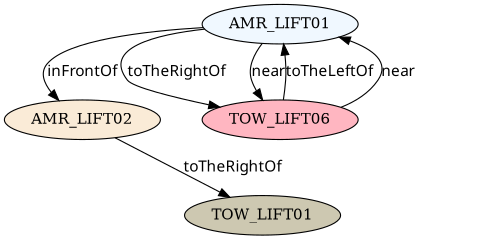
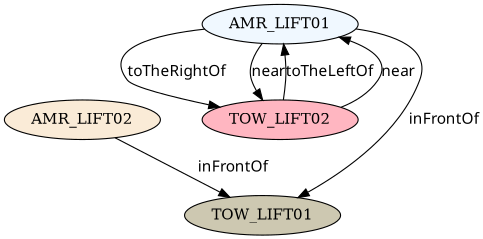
(107, 39) -> (404, 109)
(280, 120) -> (280, 120)
(233, 168) -> (233, 168)
